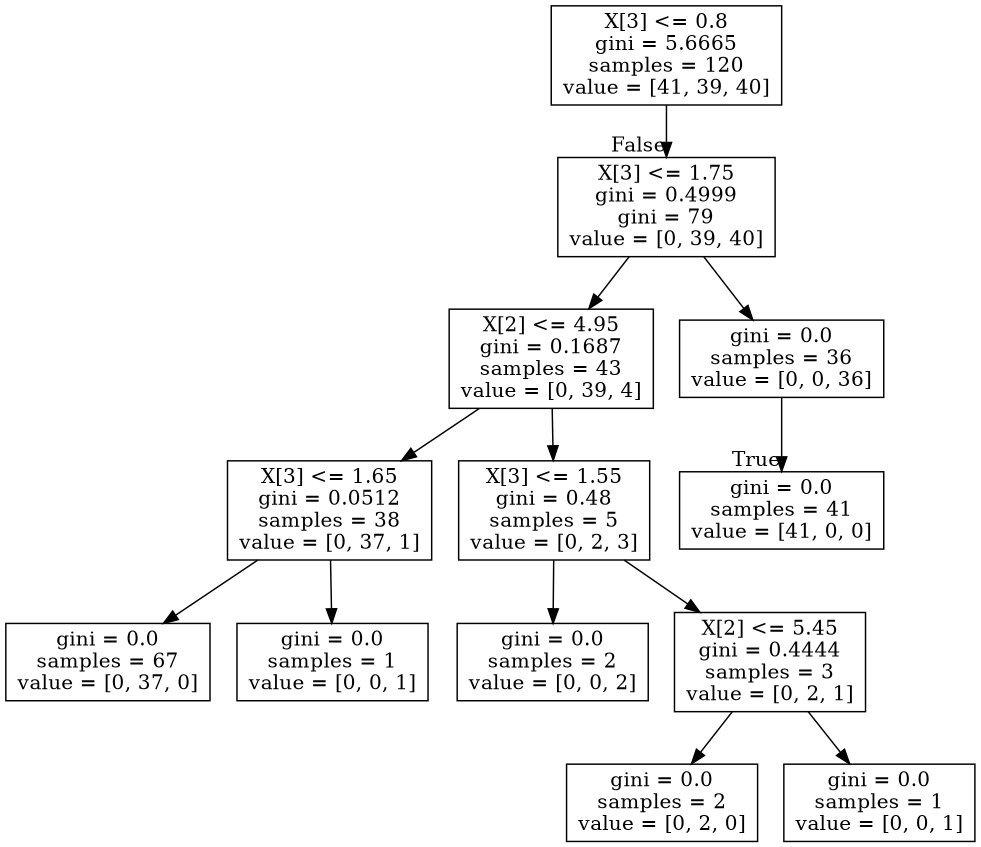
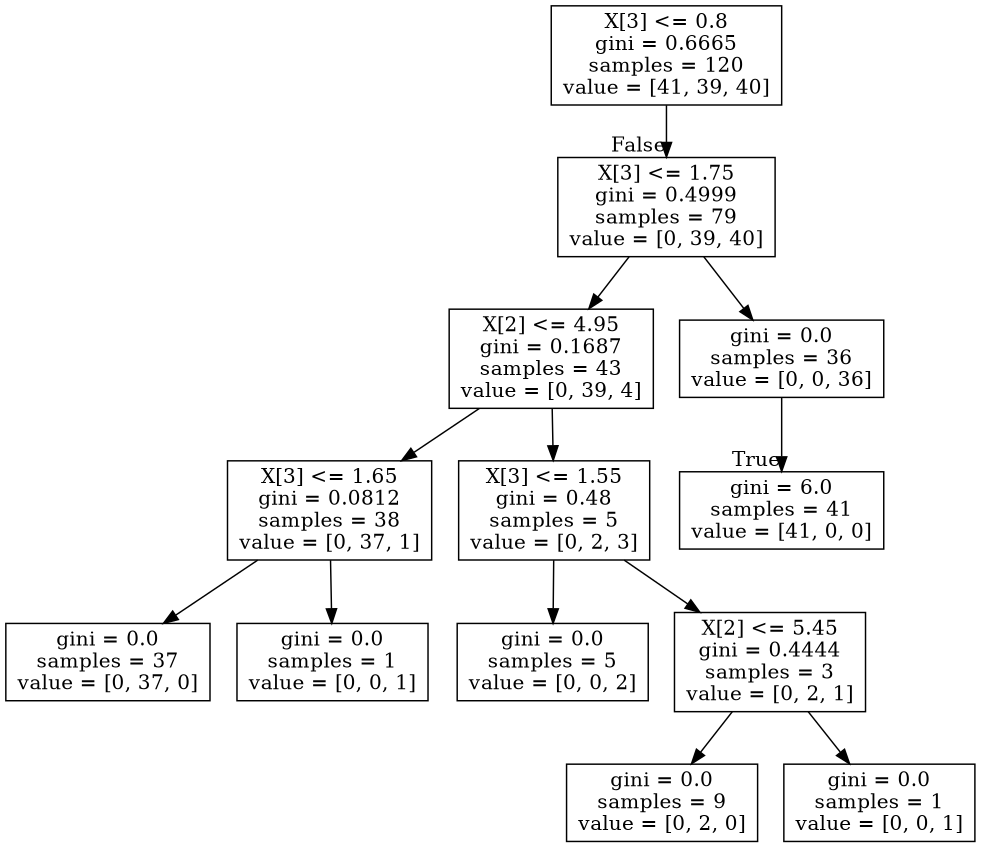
(666, 55) -> (666, 55)
(666, 207) -> (666, 207)
(330, 510) -> (330, 510)
(782, 510) -> (782, 510)
(108, 662) -> (108, 662)
(553, 662) -> (553, 662)
(662, 803) -> (662, 803)
